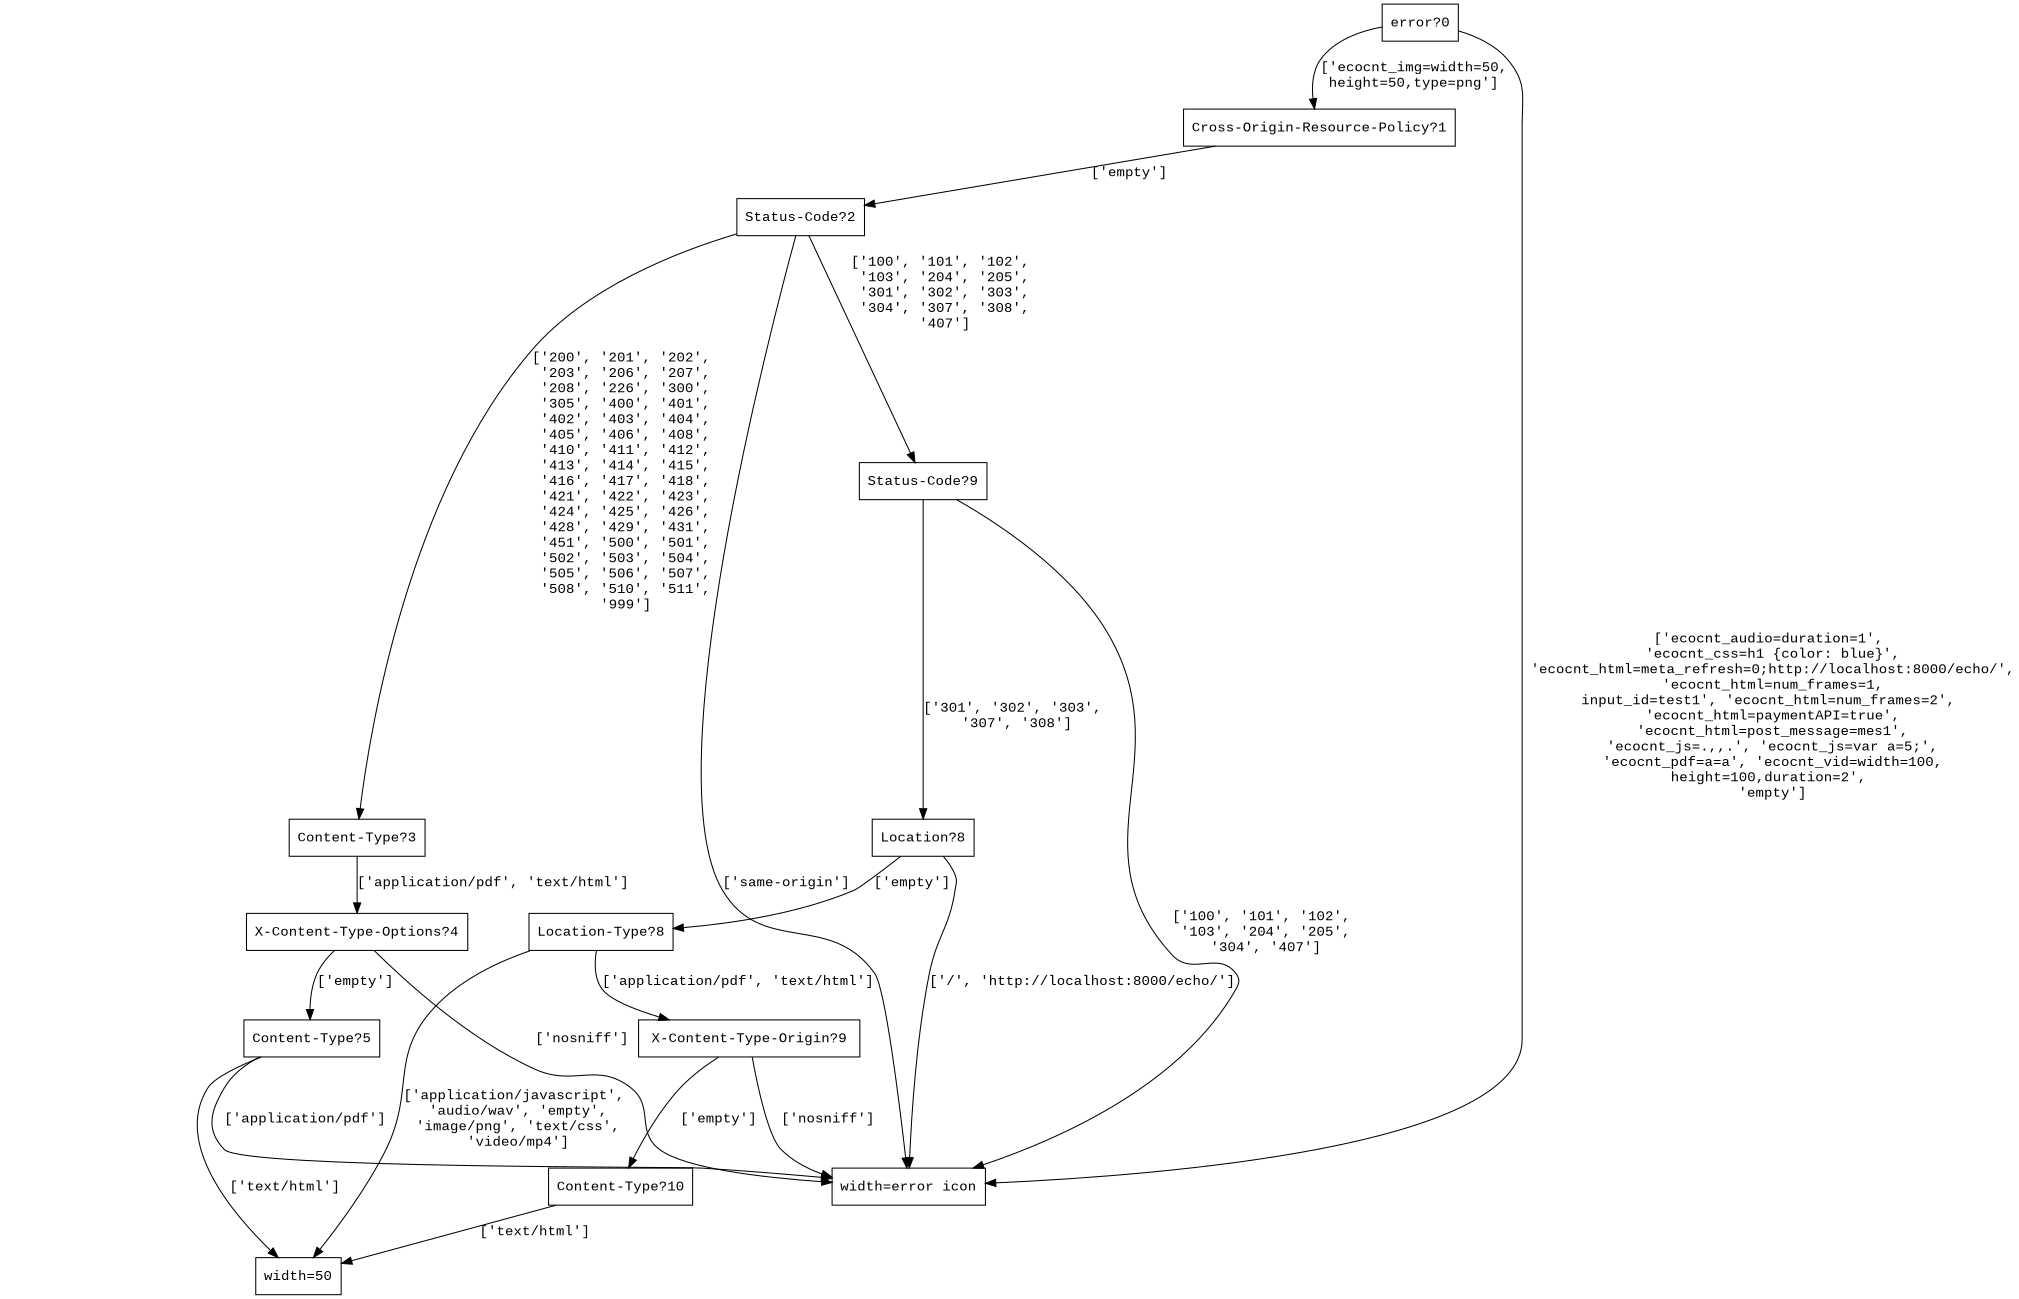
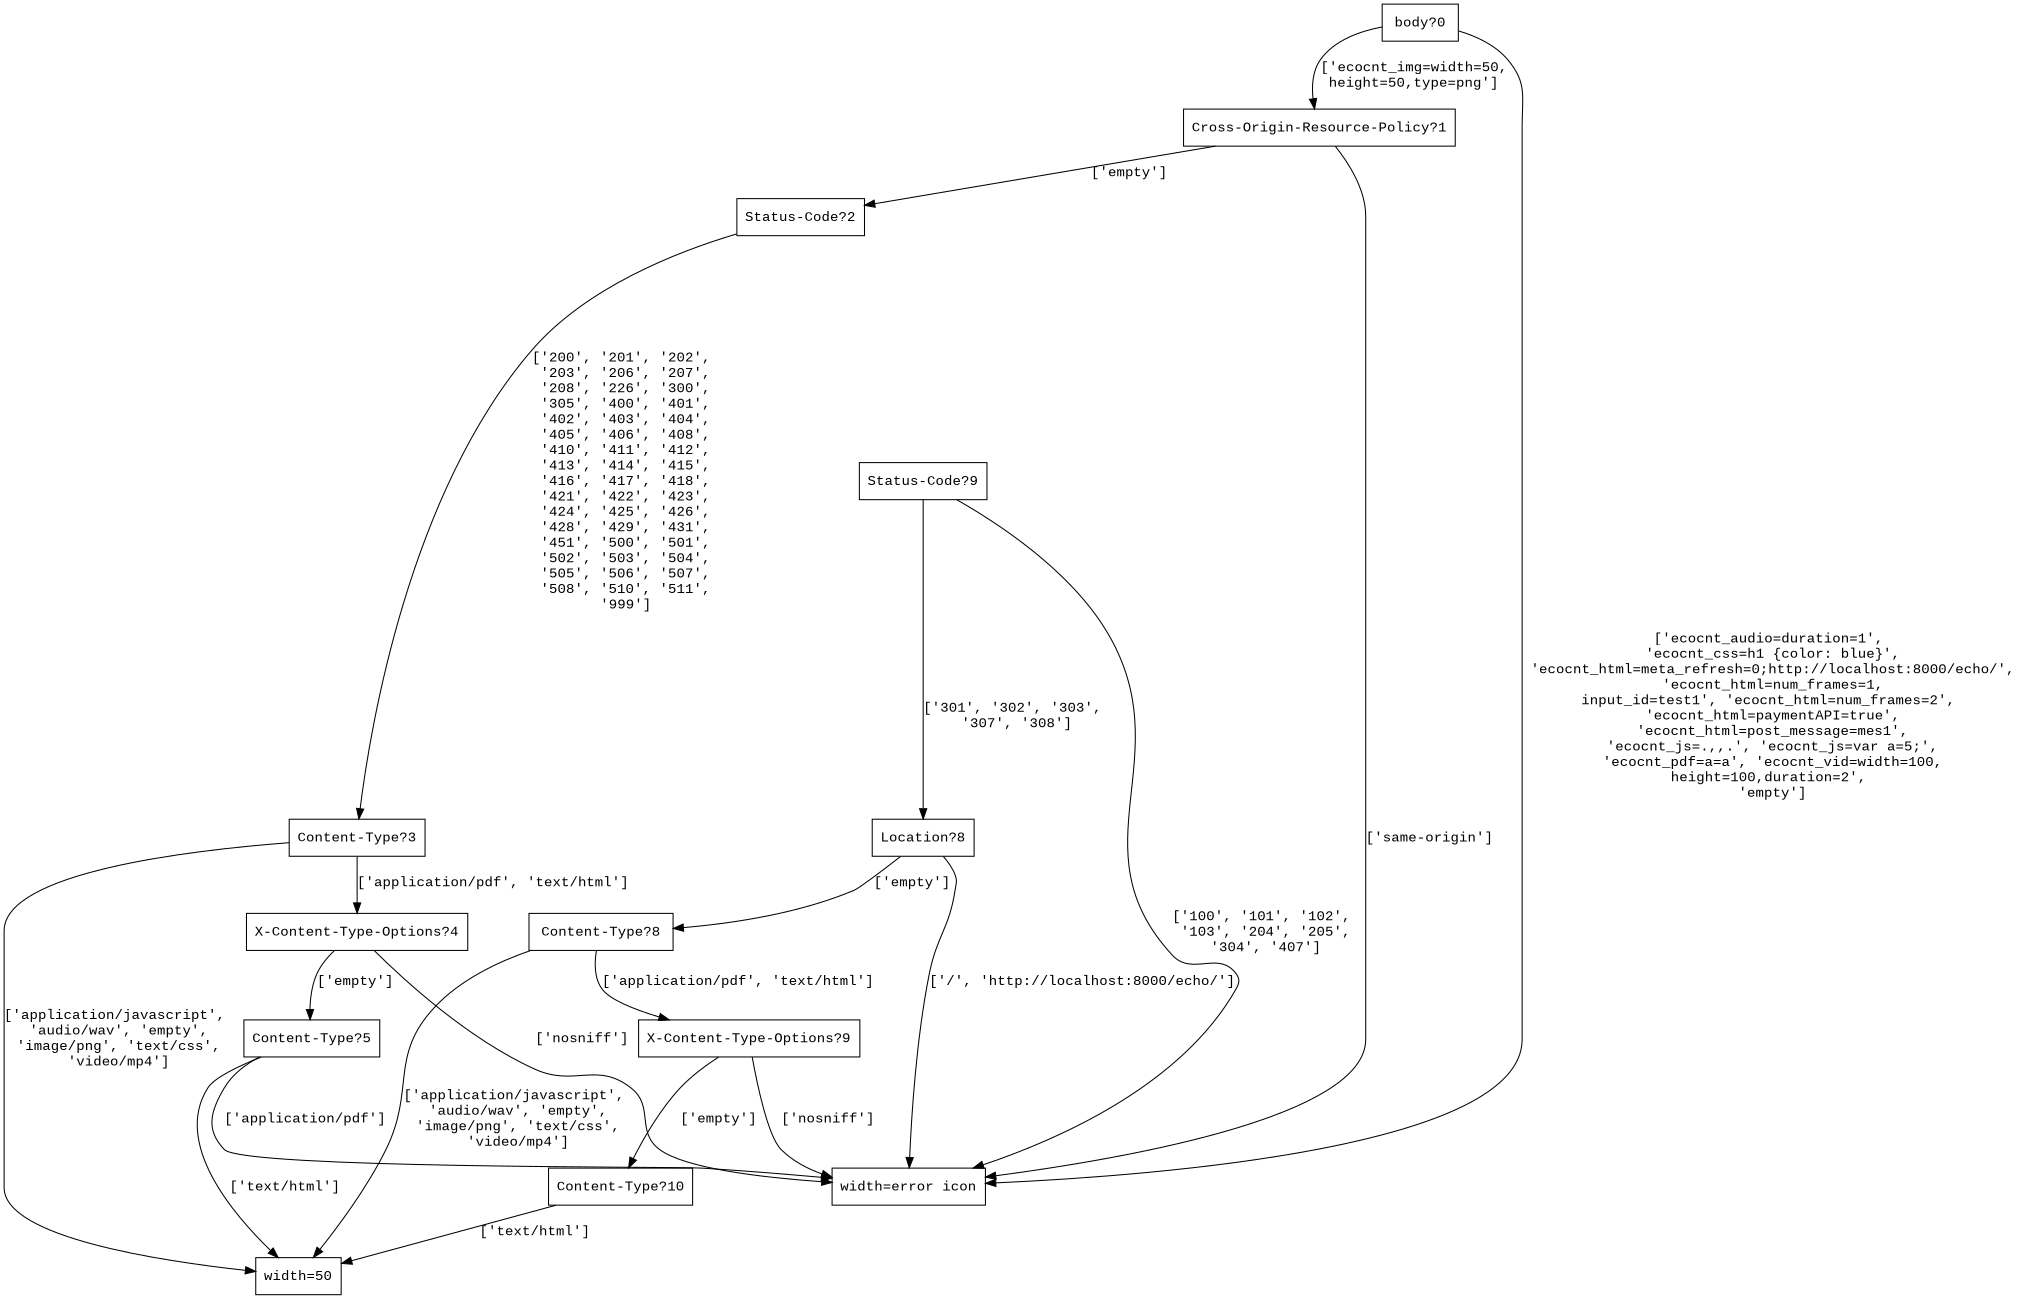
(1420, 23) -> (1420, 23)
(860, 344) -> none
(702, 743) -> (1366, 794)
(601, 932) -> (601, 932)
none -> (4, 1036)
(749, 1038) -> (749, 1038)
